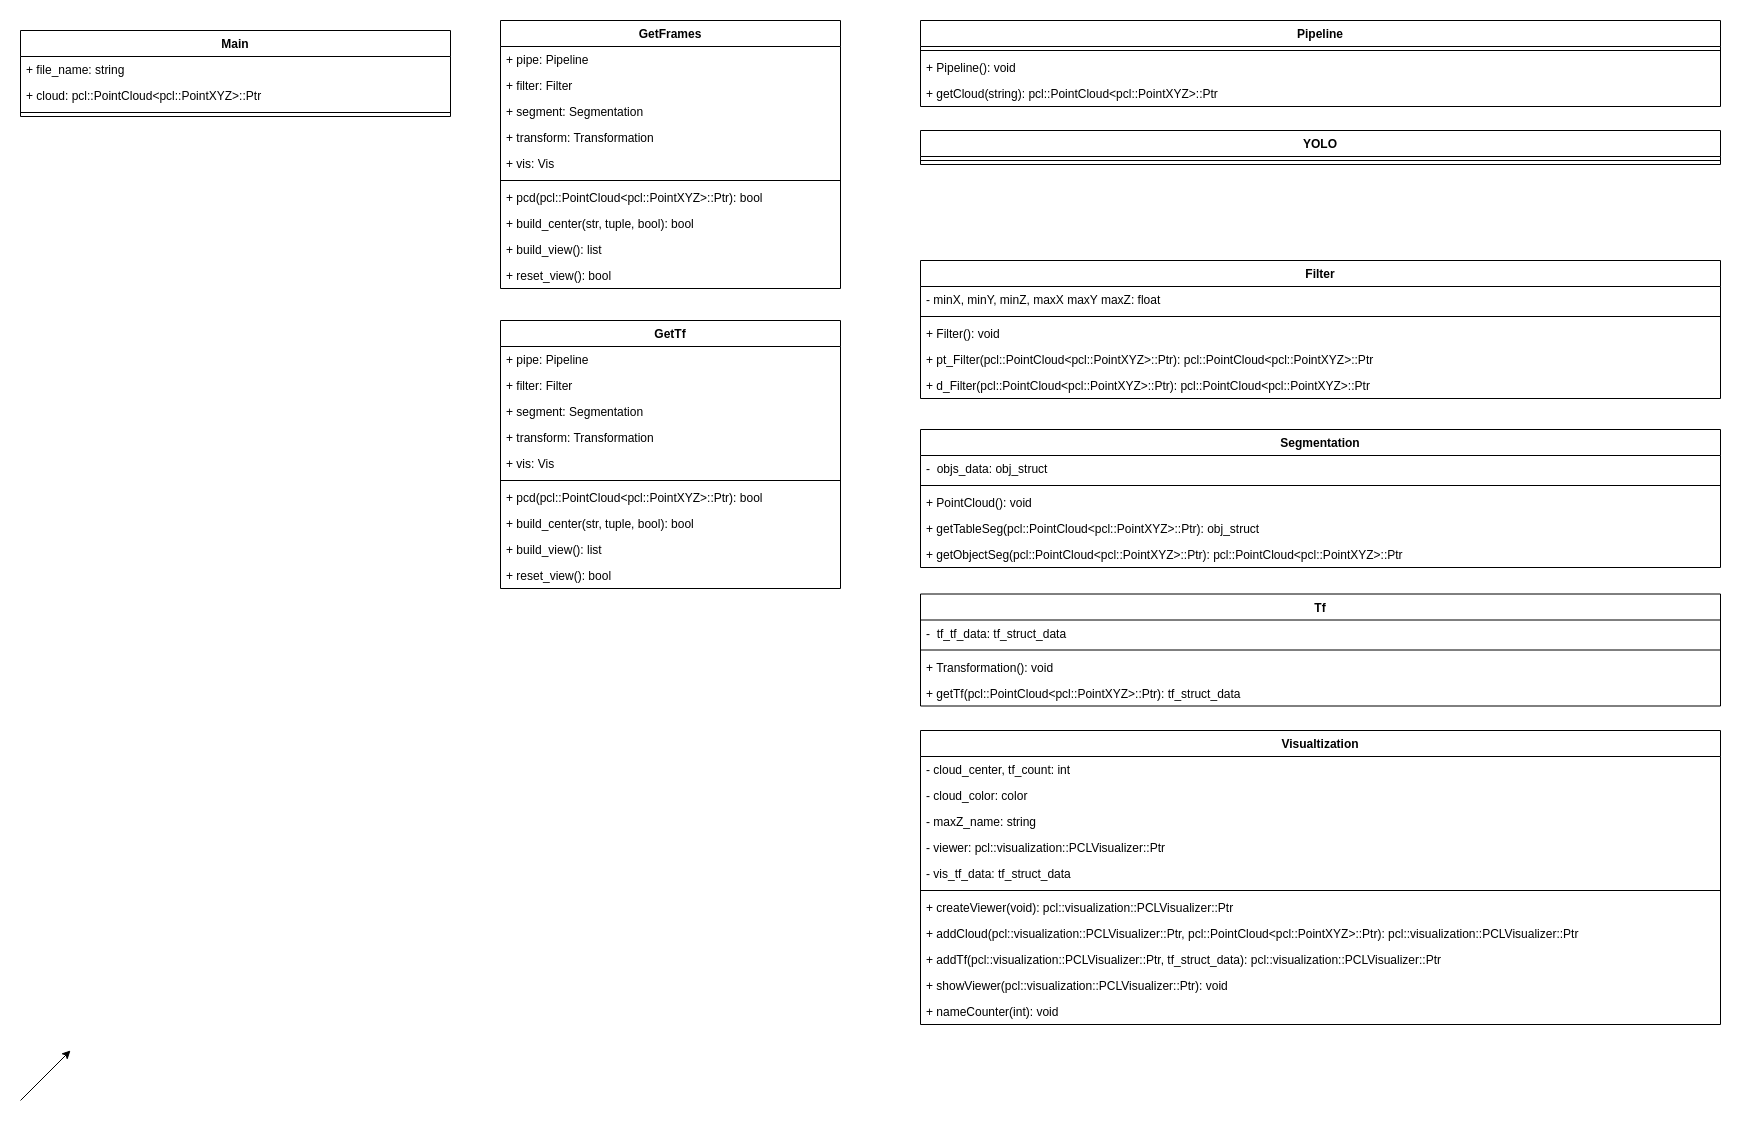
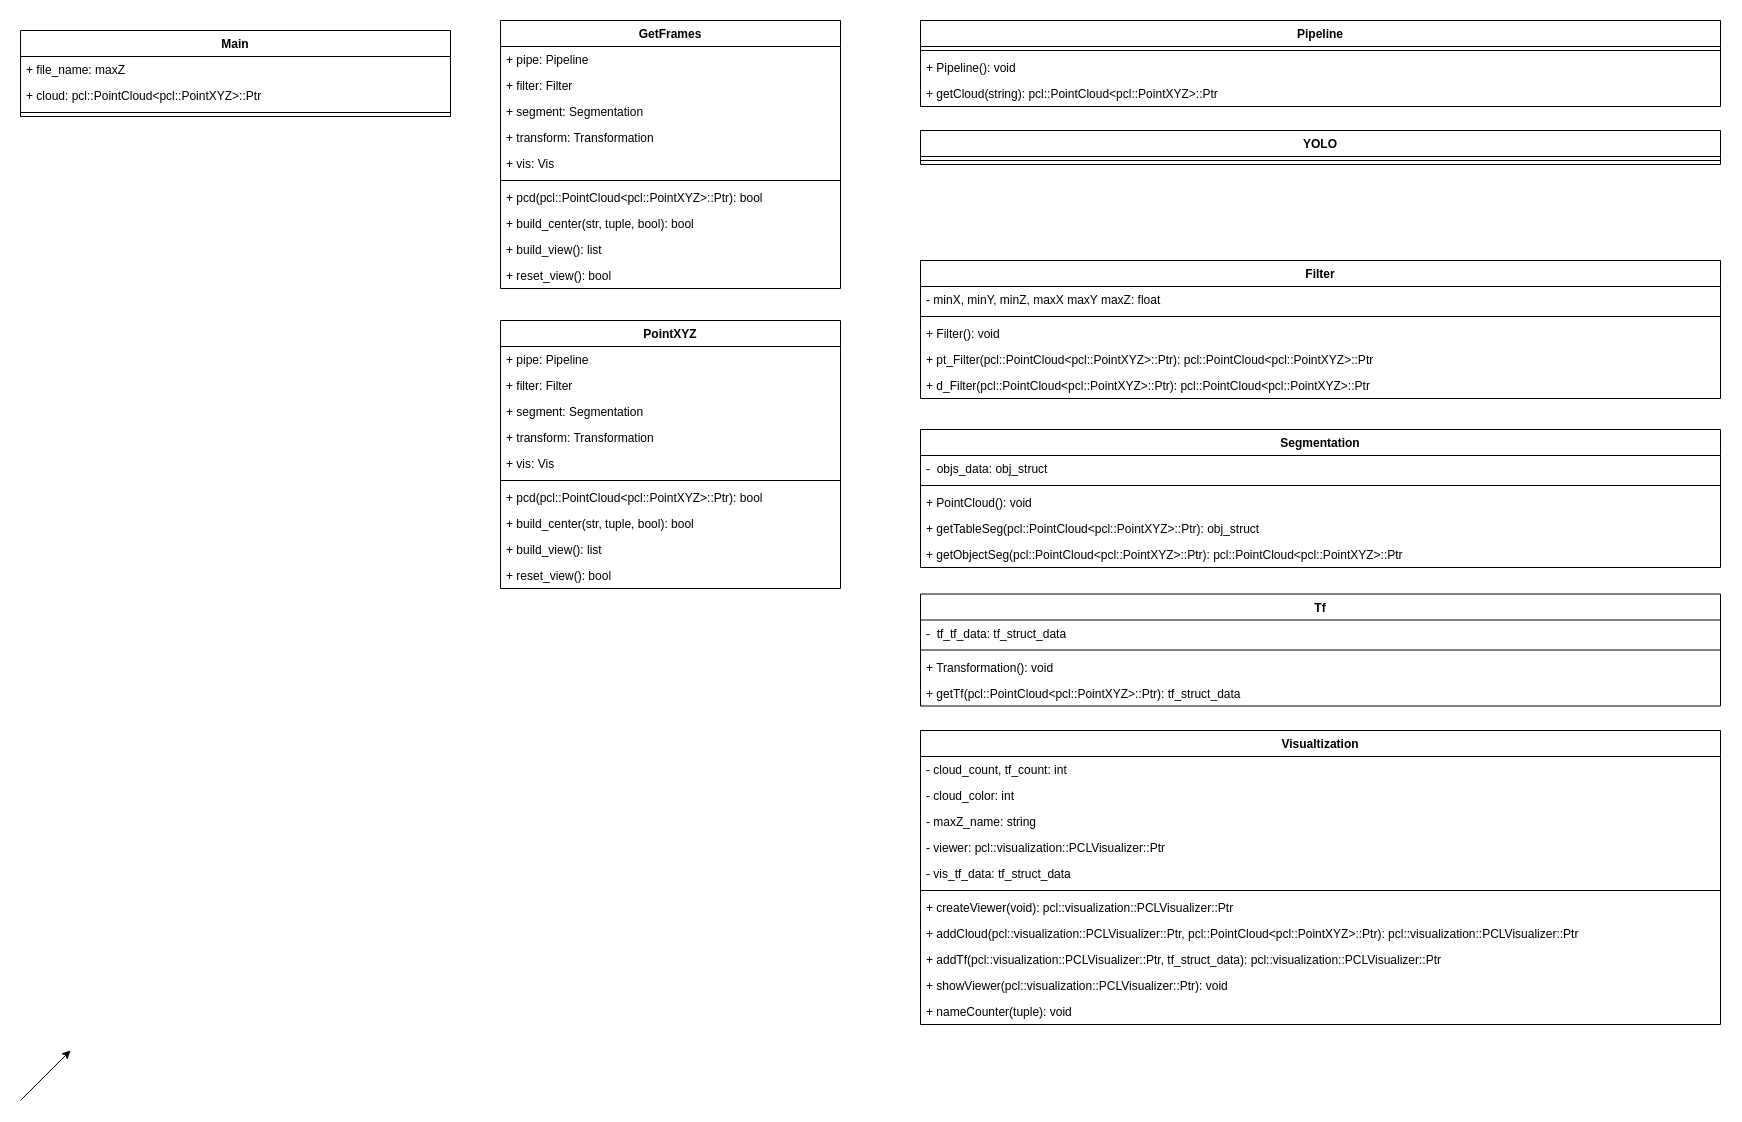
(80, 70) -> (75, 70)
(670, 334) -> (670, 334)
(1013, 770) -> (1009, 770)
(984, 796) -> (977, 796)
(999, 1012) -> (1006, 1012)
